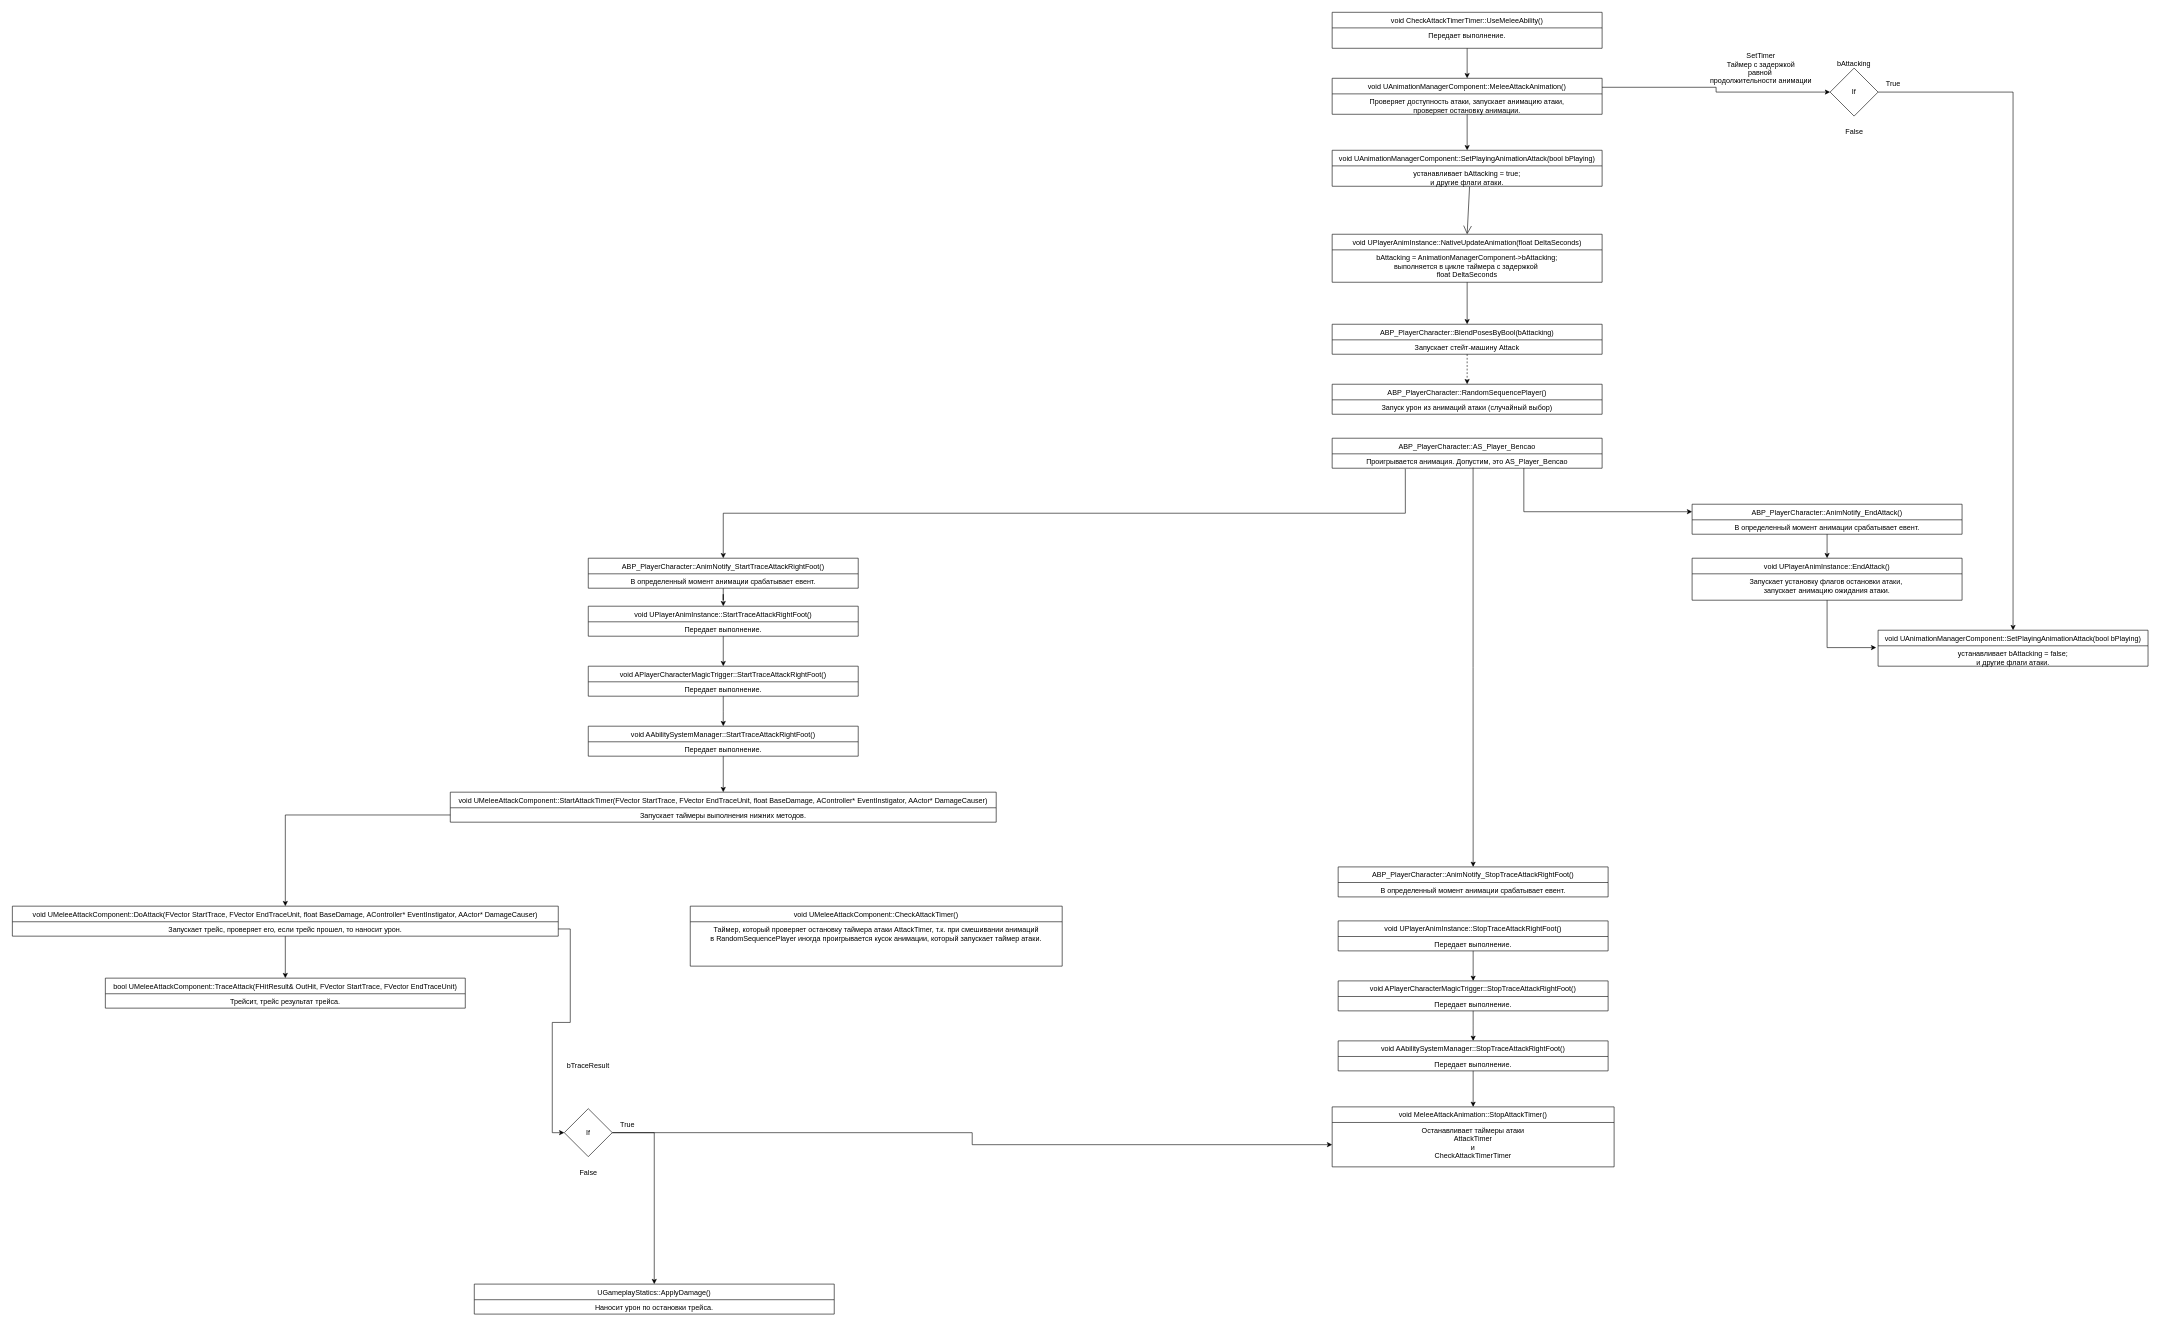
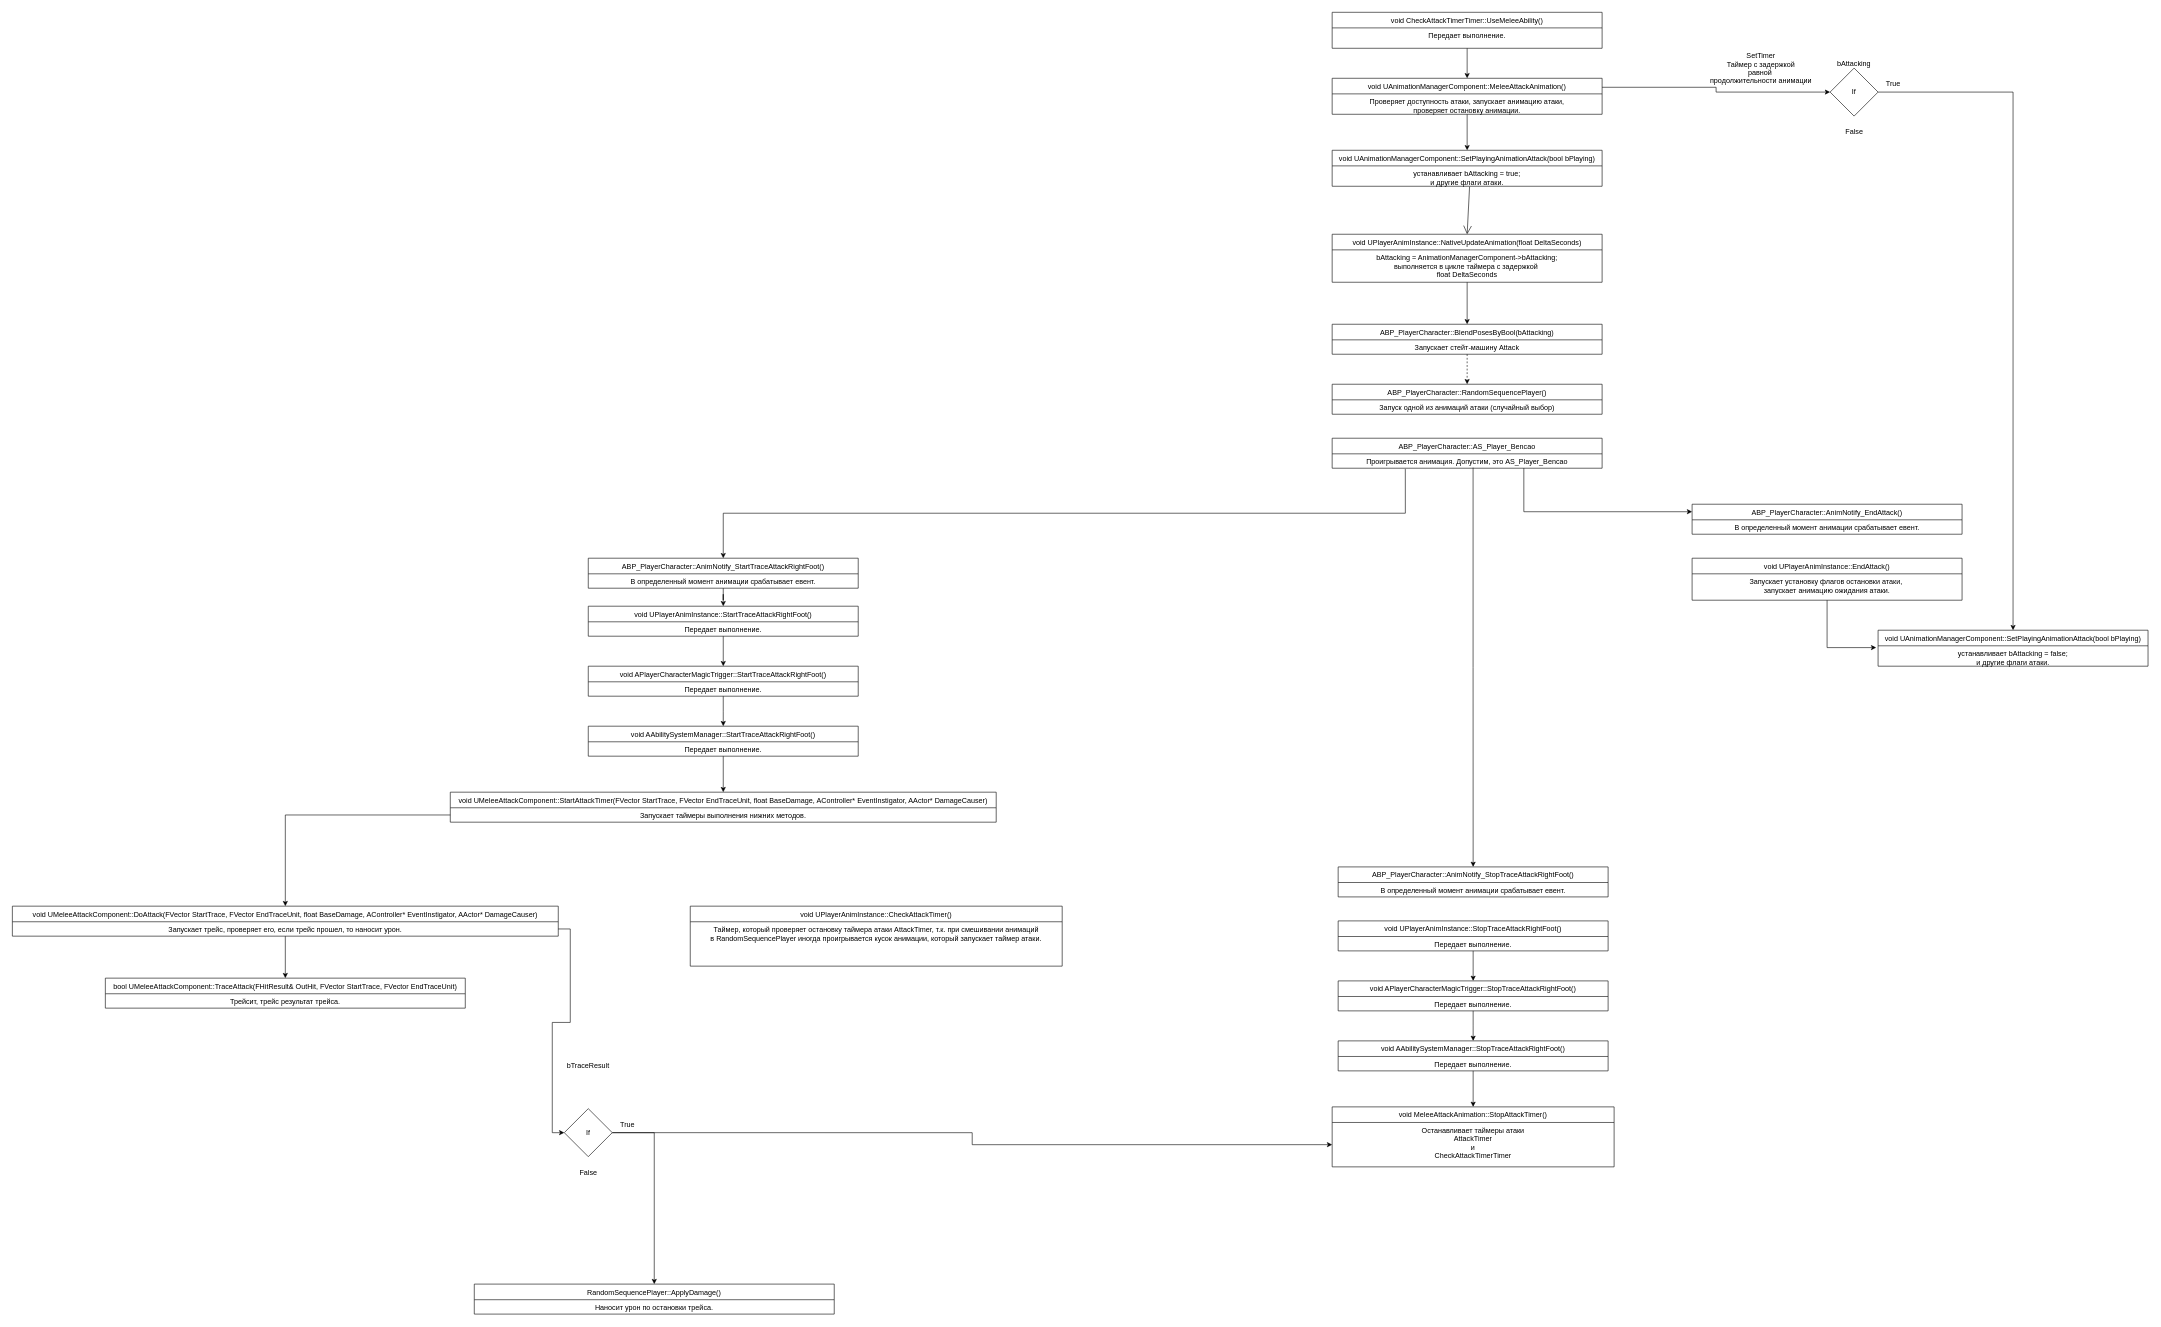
(1467, 408) -> (1467, 408)
(1827, 552) -> none
(876, 914) -> (876, 914)
(654, 1292) -> (654, 1292)
